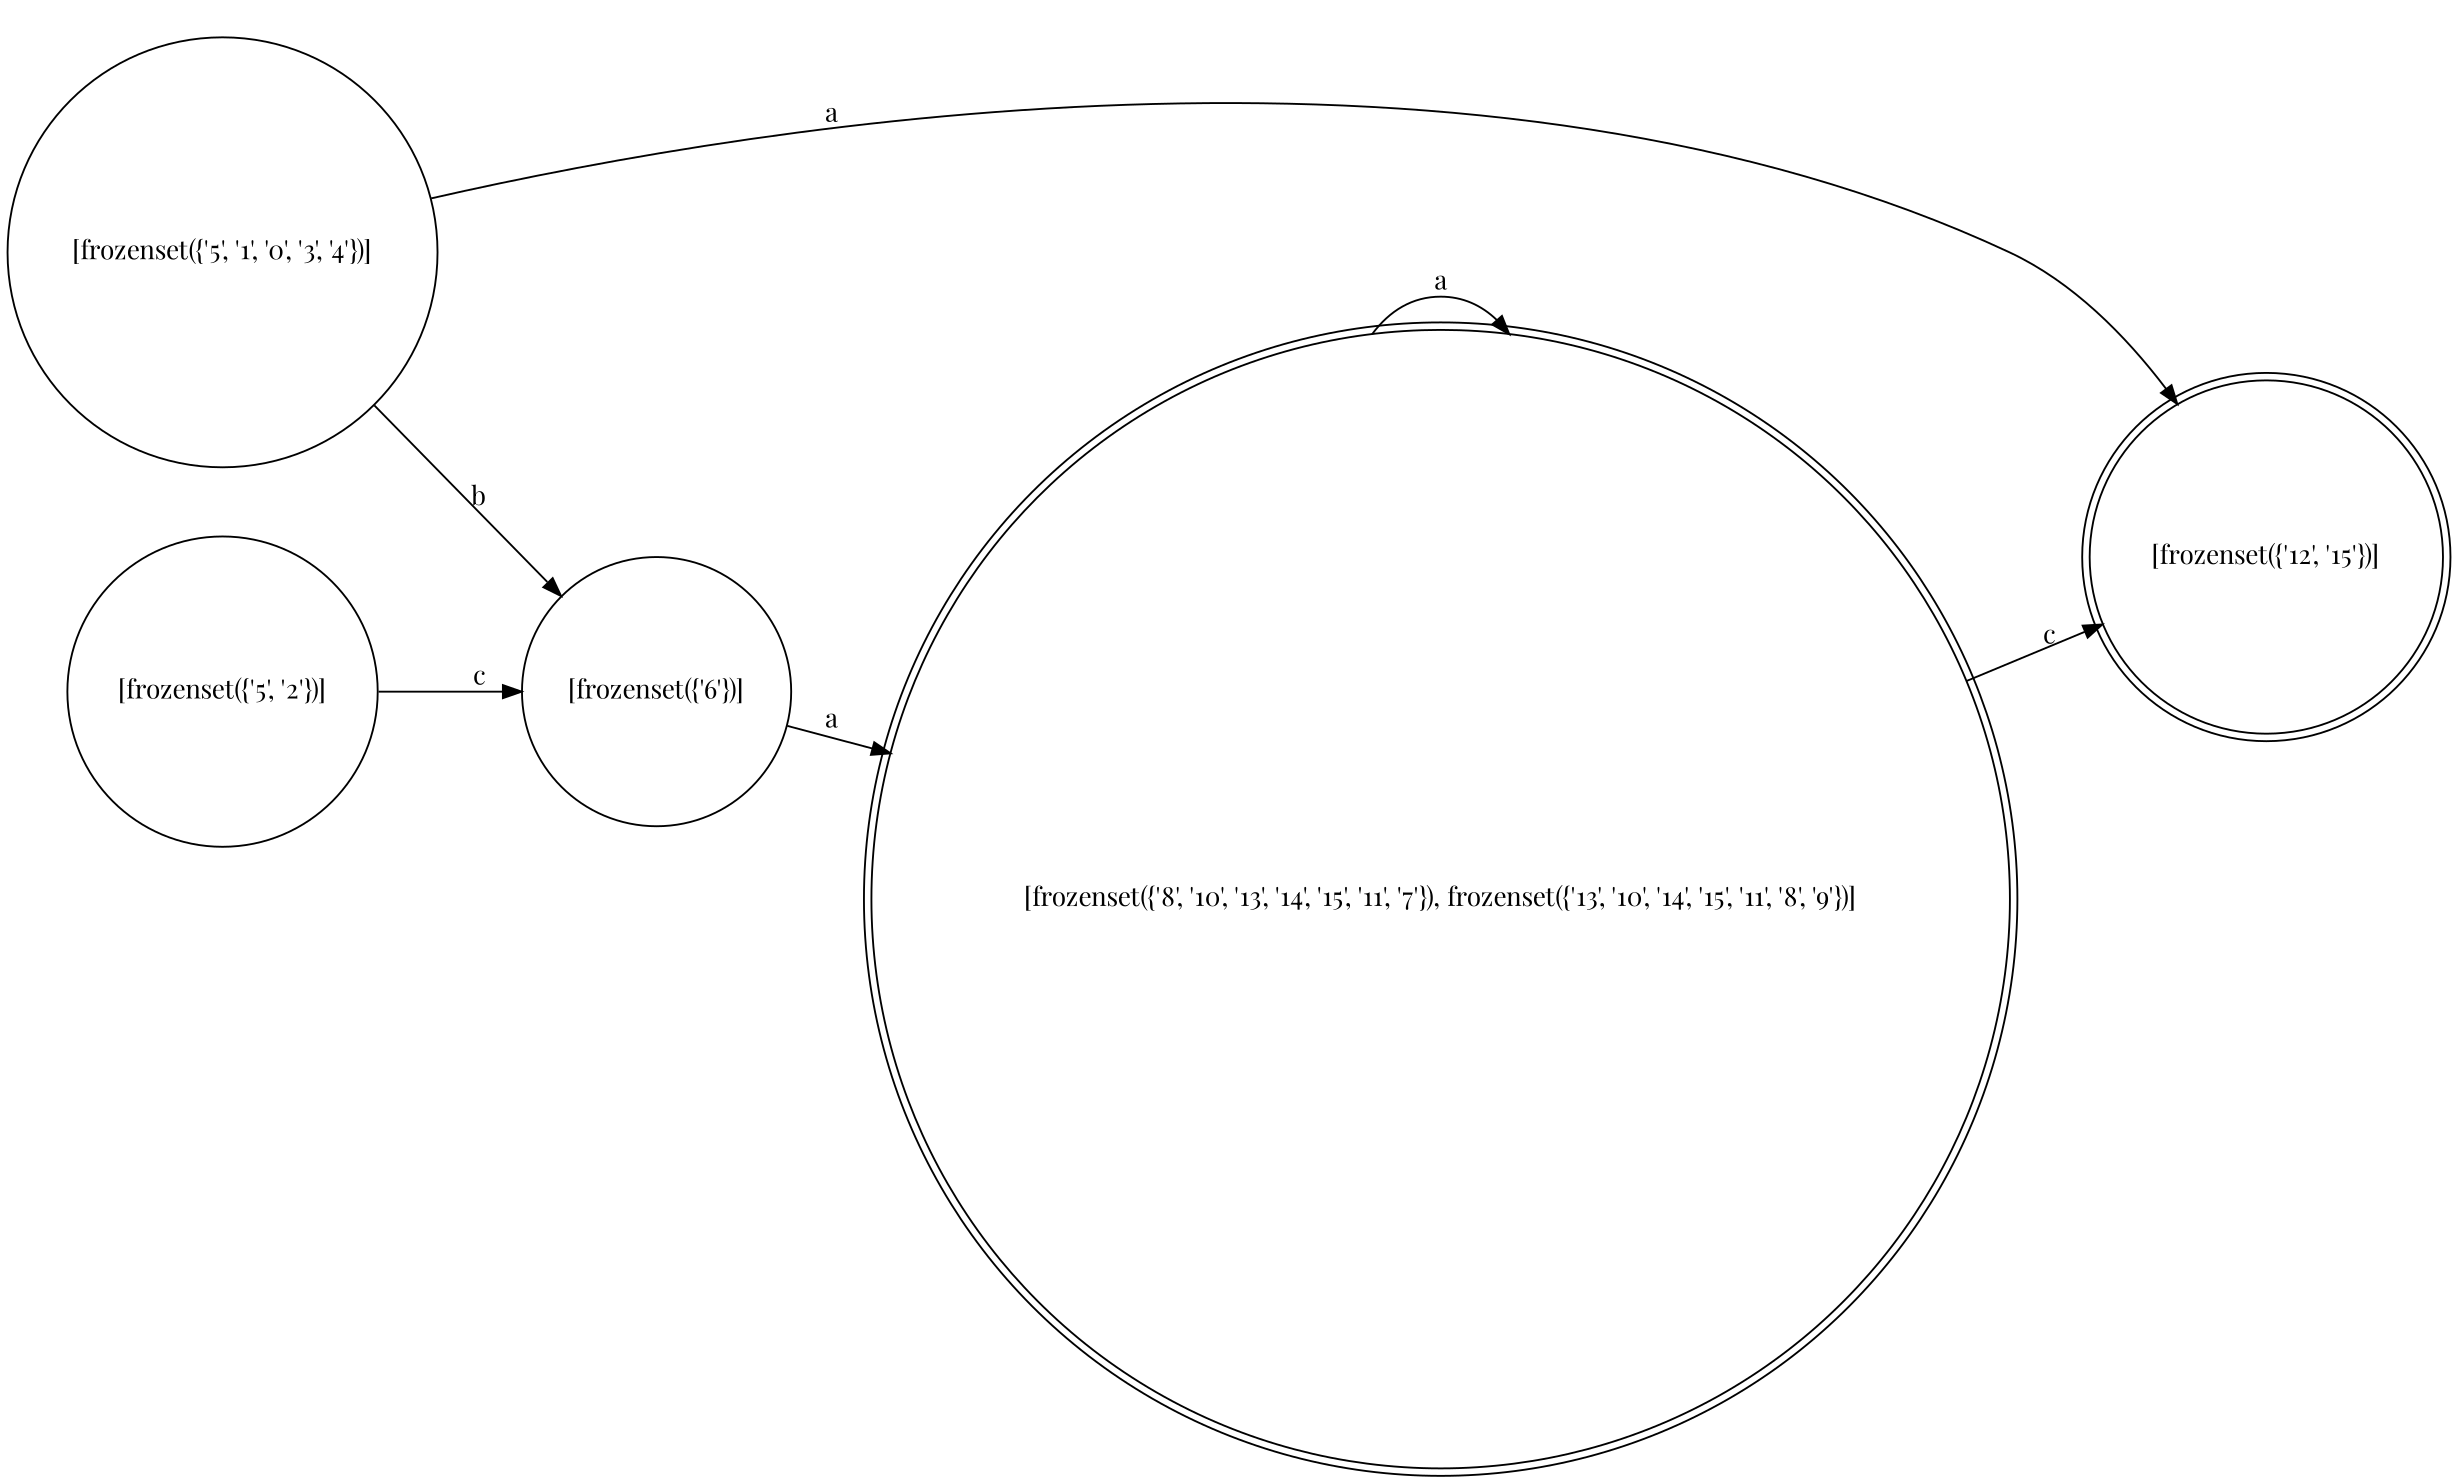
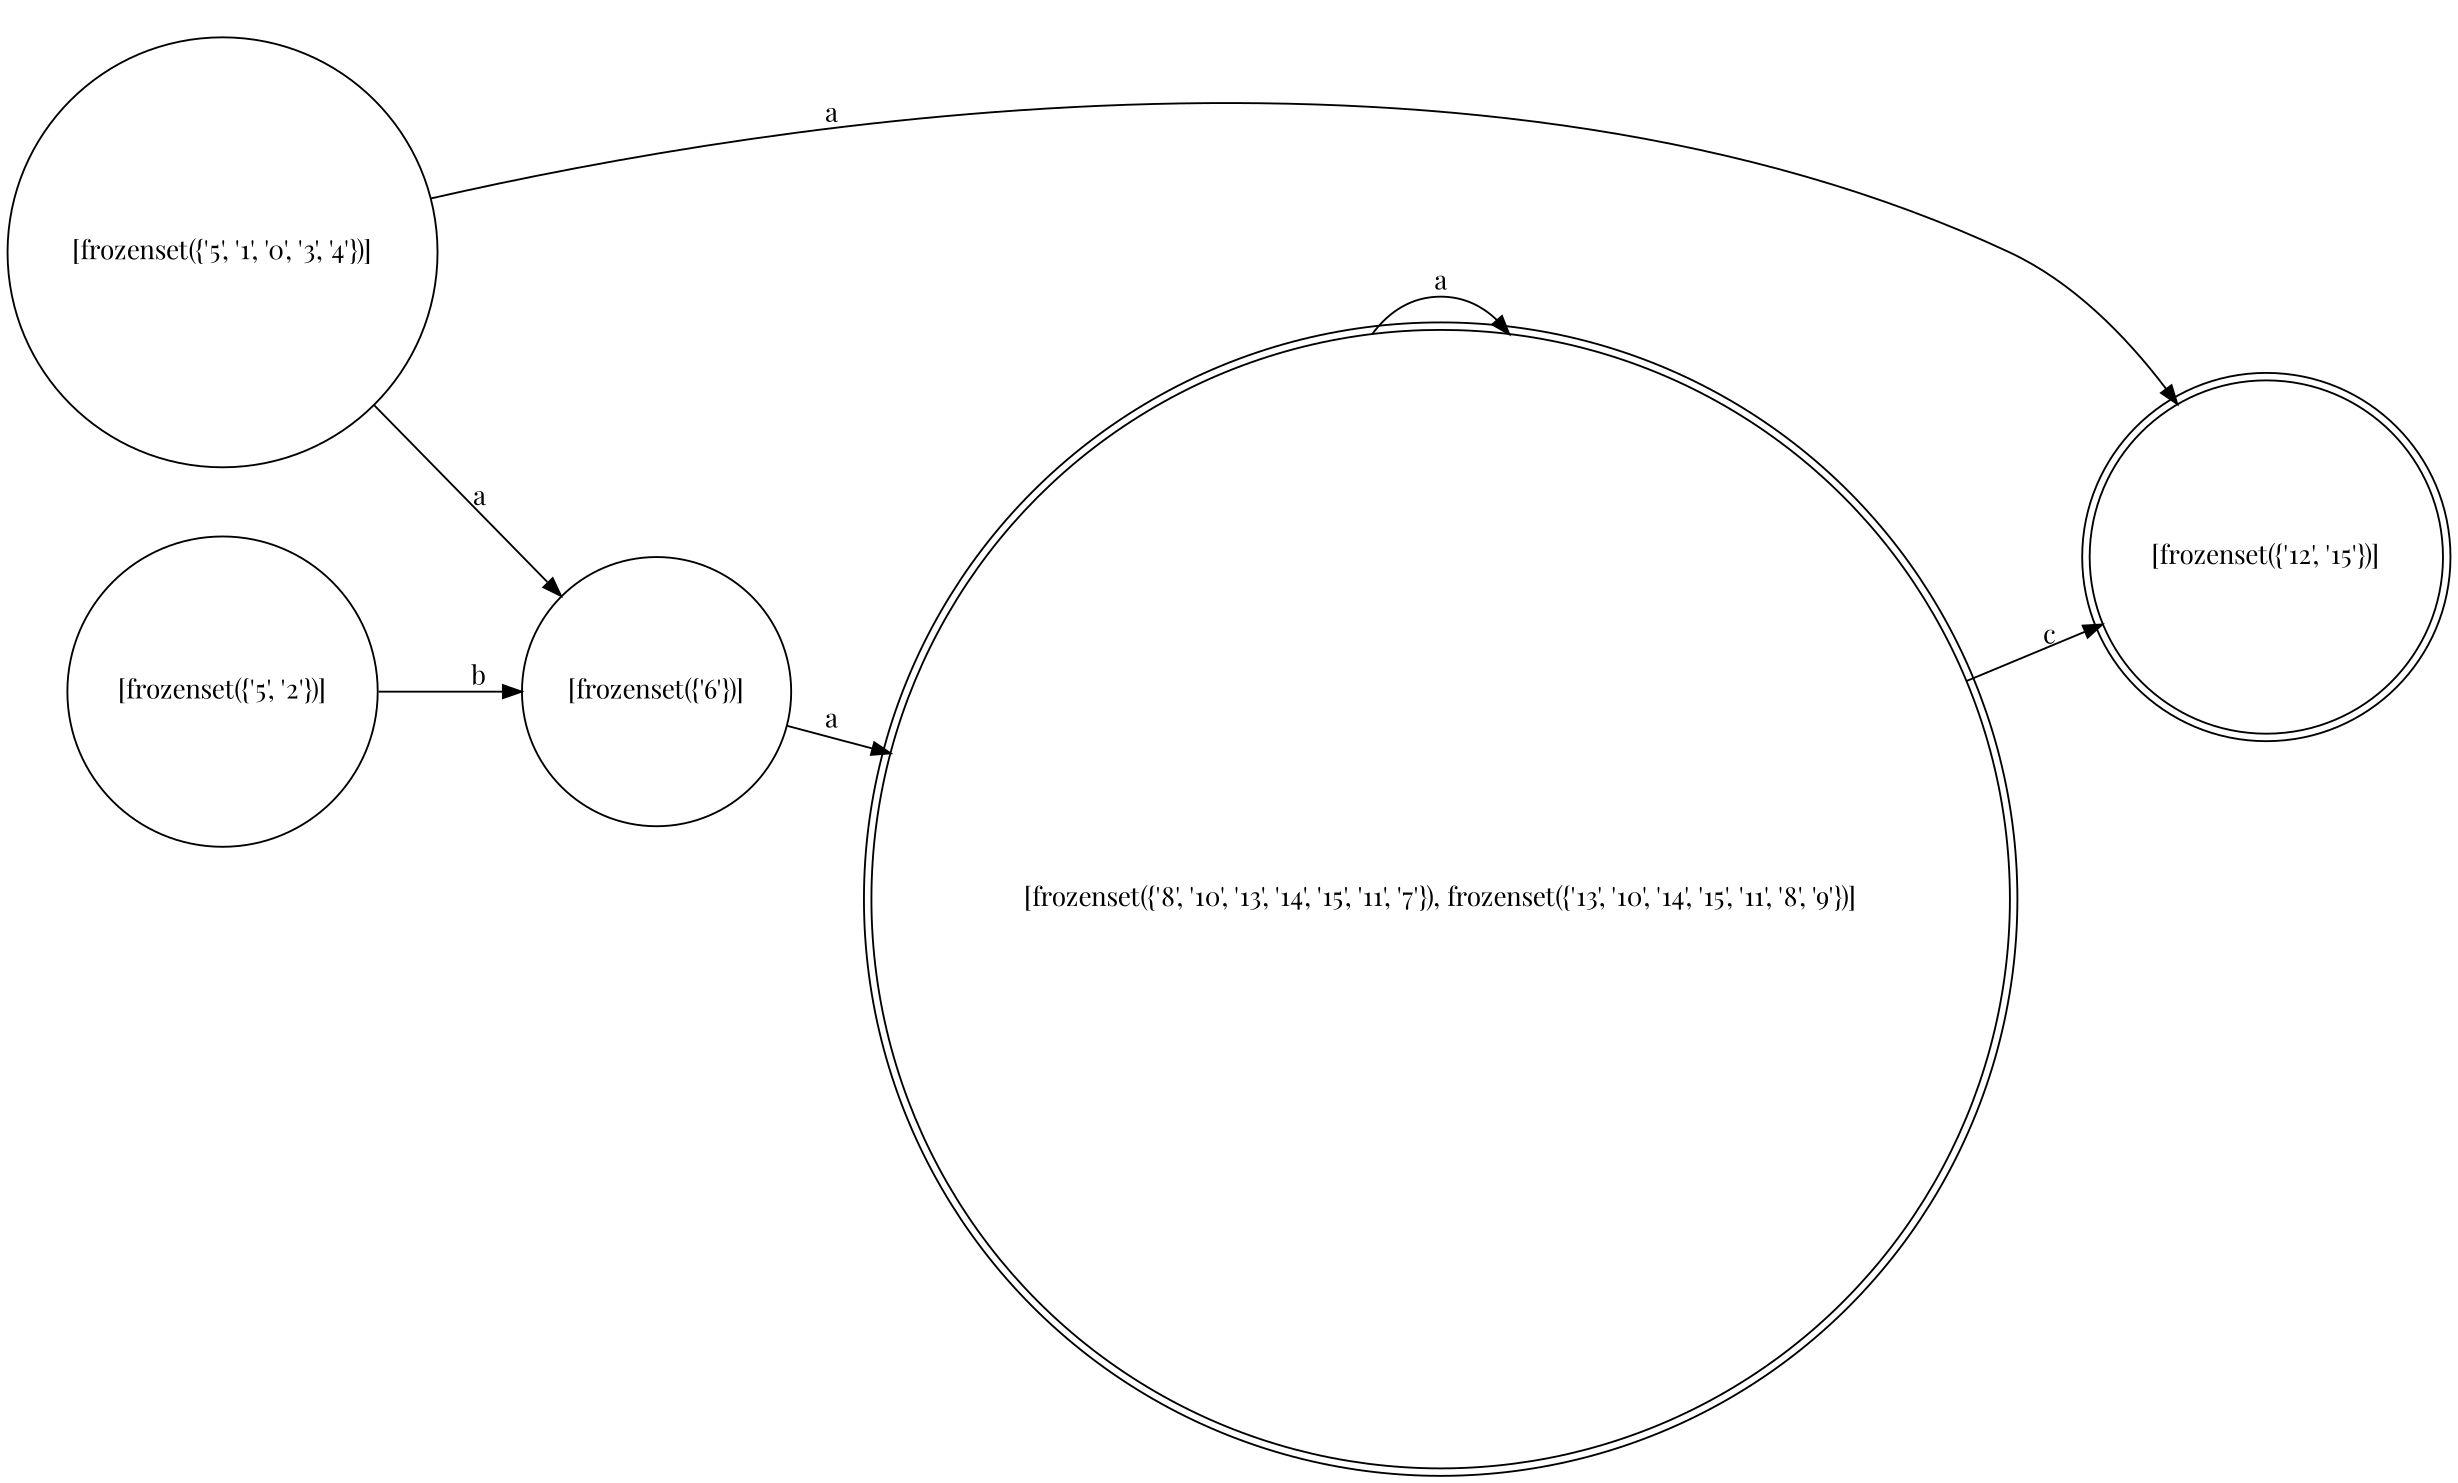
(480, 498) -> (480, 498)
(480, 678) -> (480, 678)
